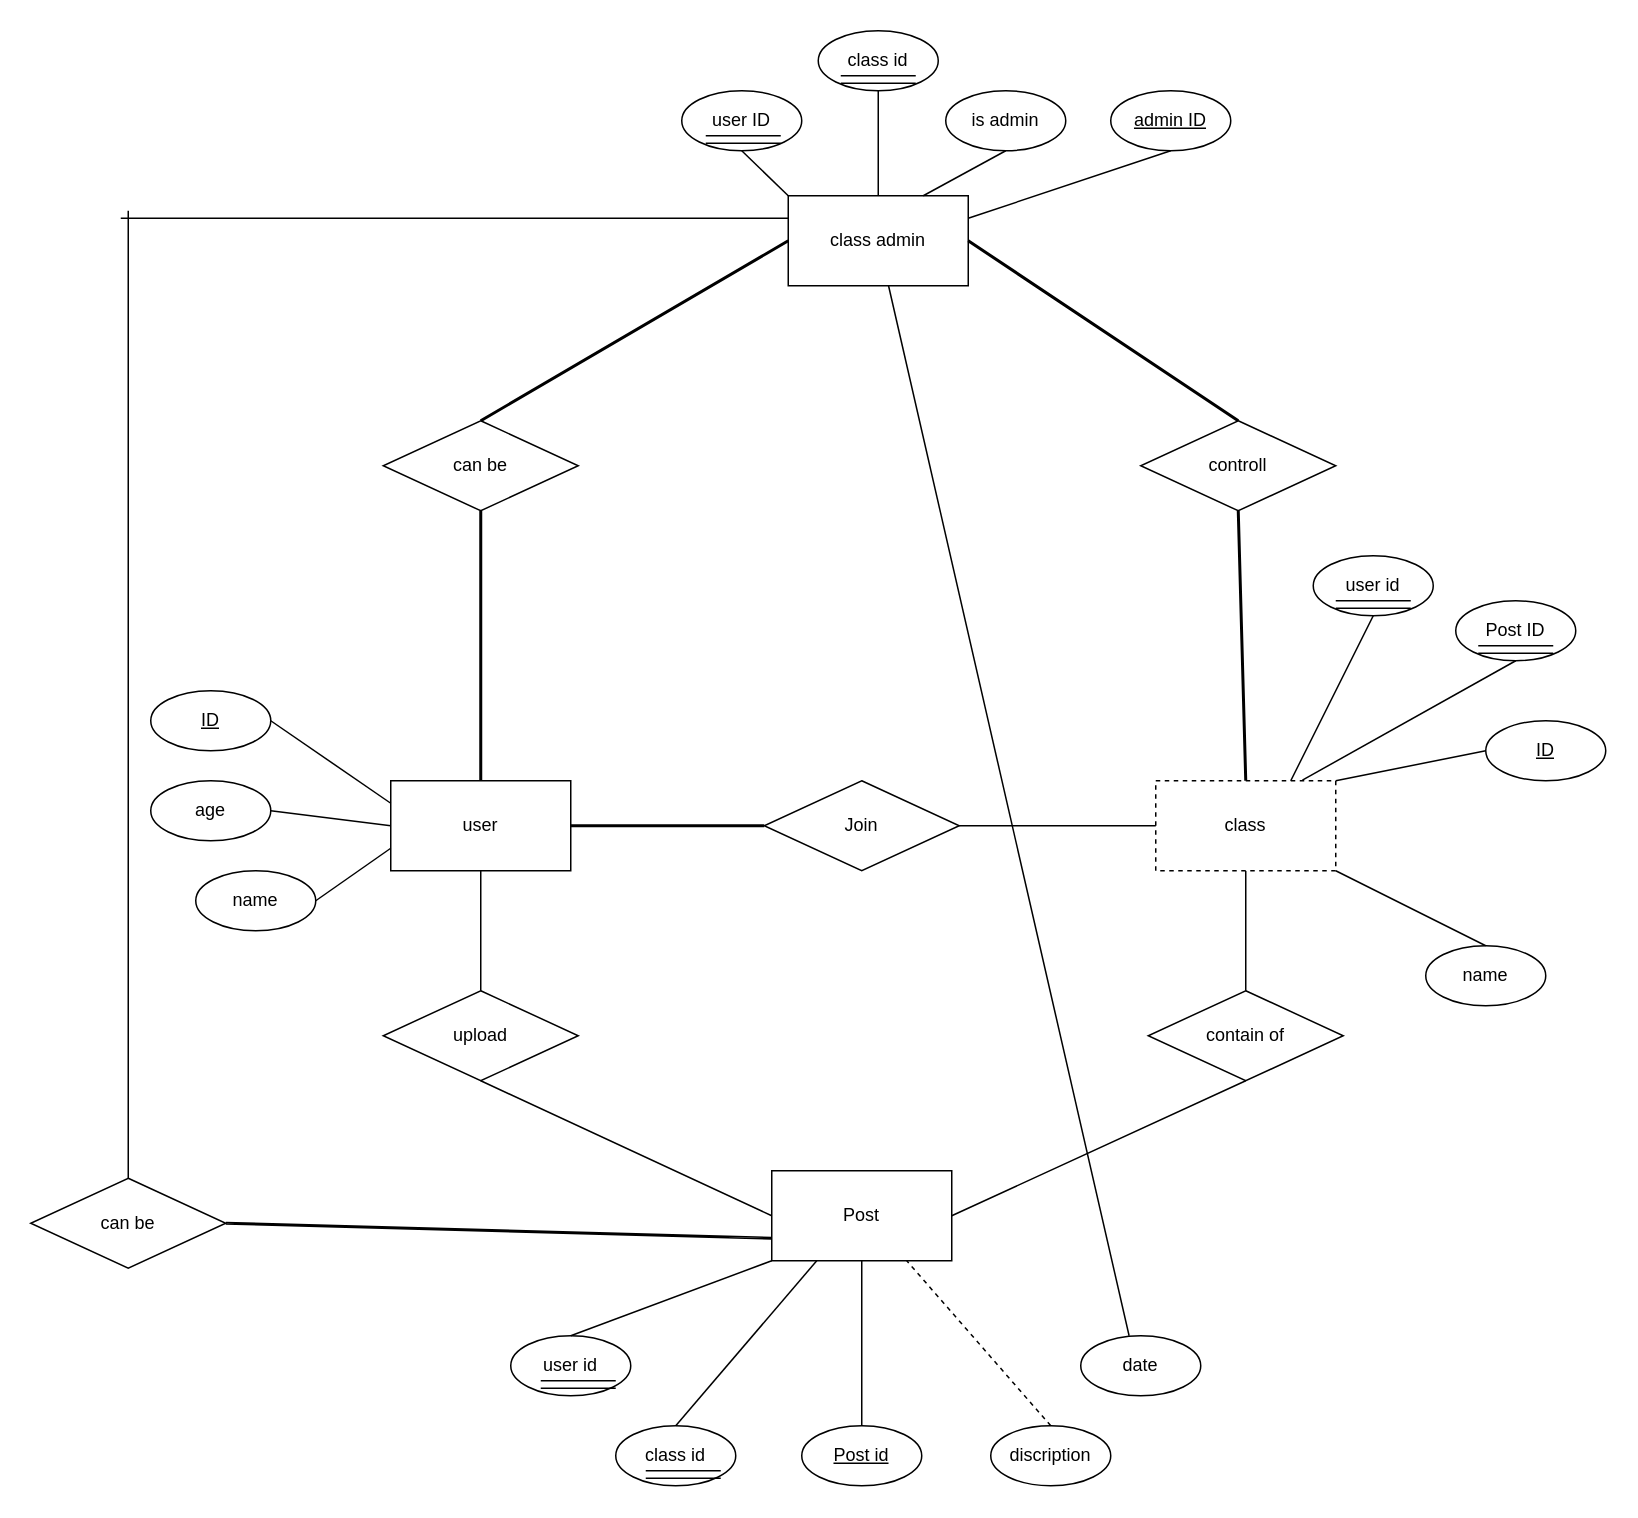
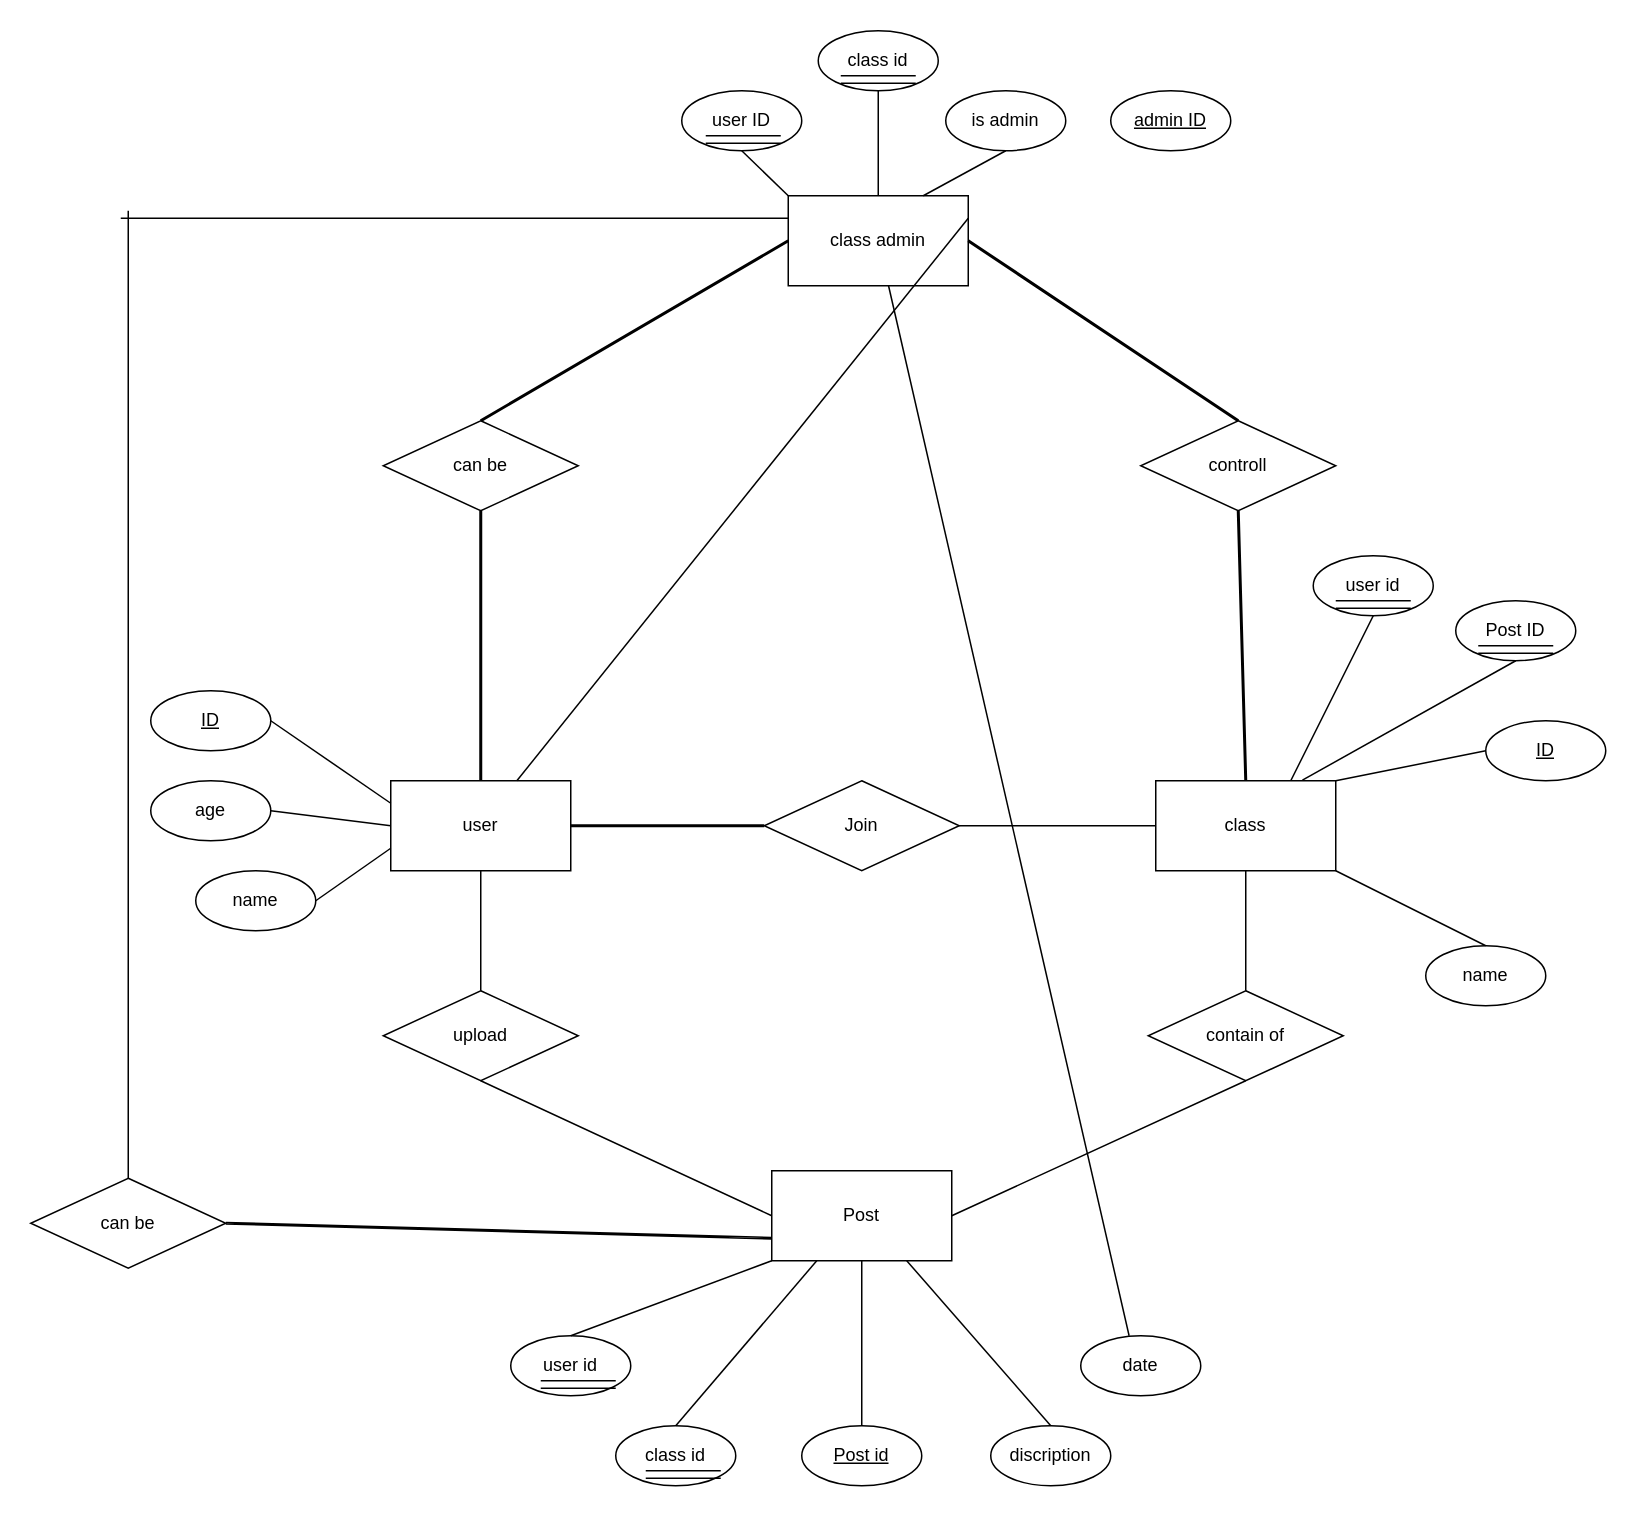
(1069, 185) -> (743, 499)
(1246, 826) -> (1246, 826)
(978, 1343) -> (978, 1343)
